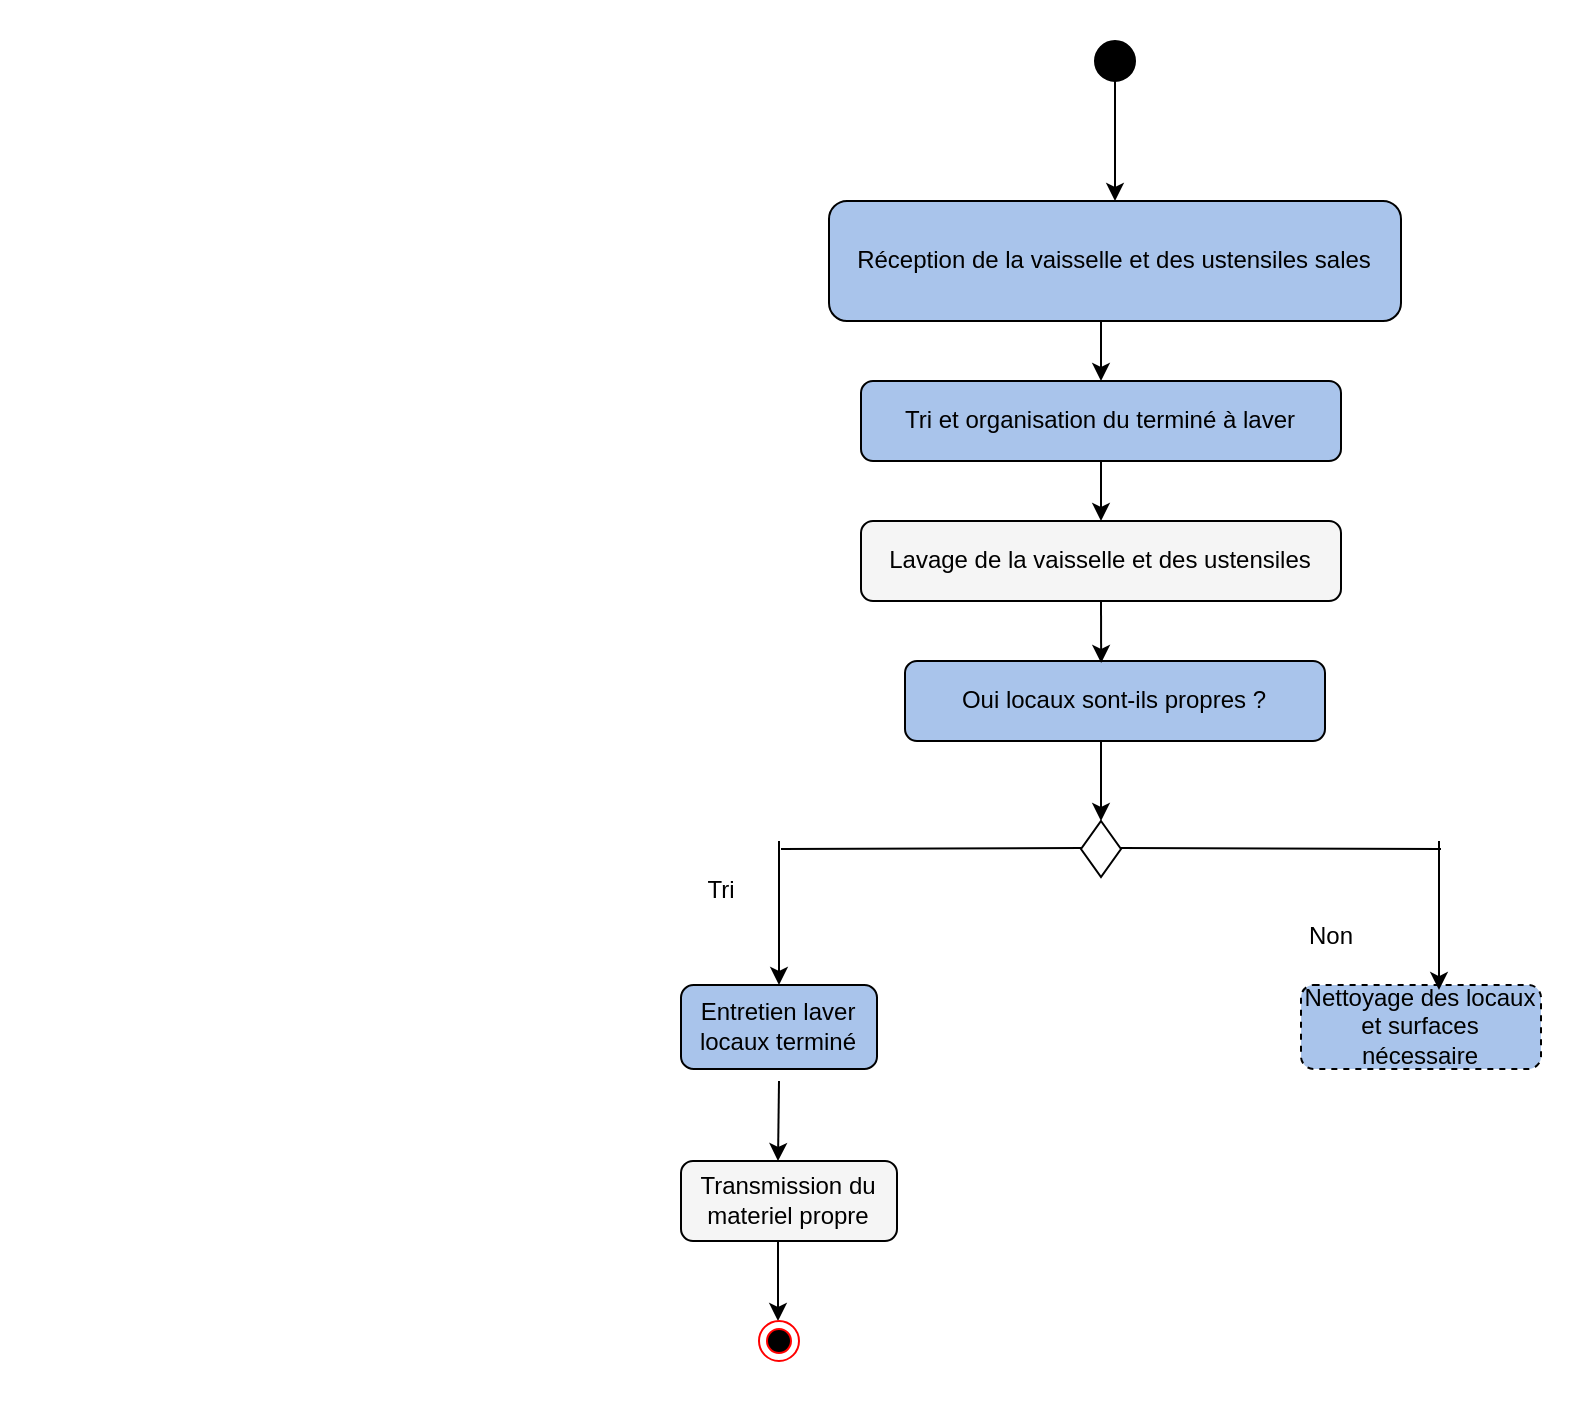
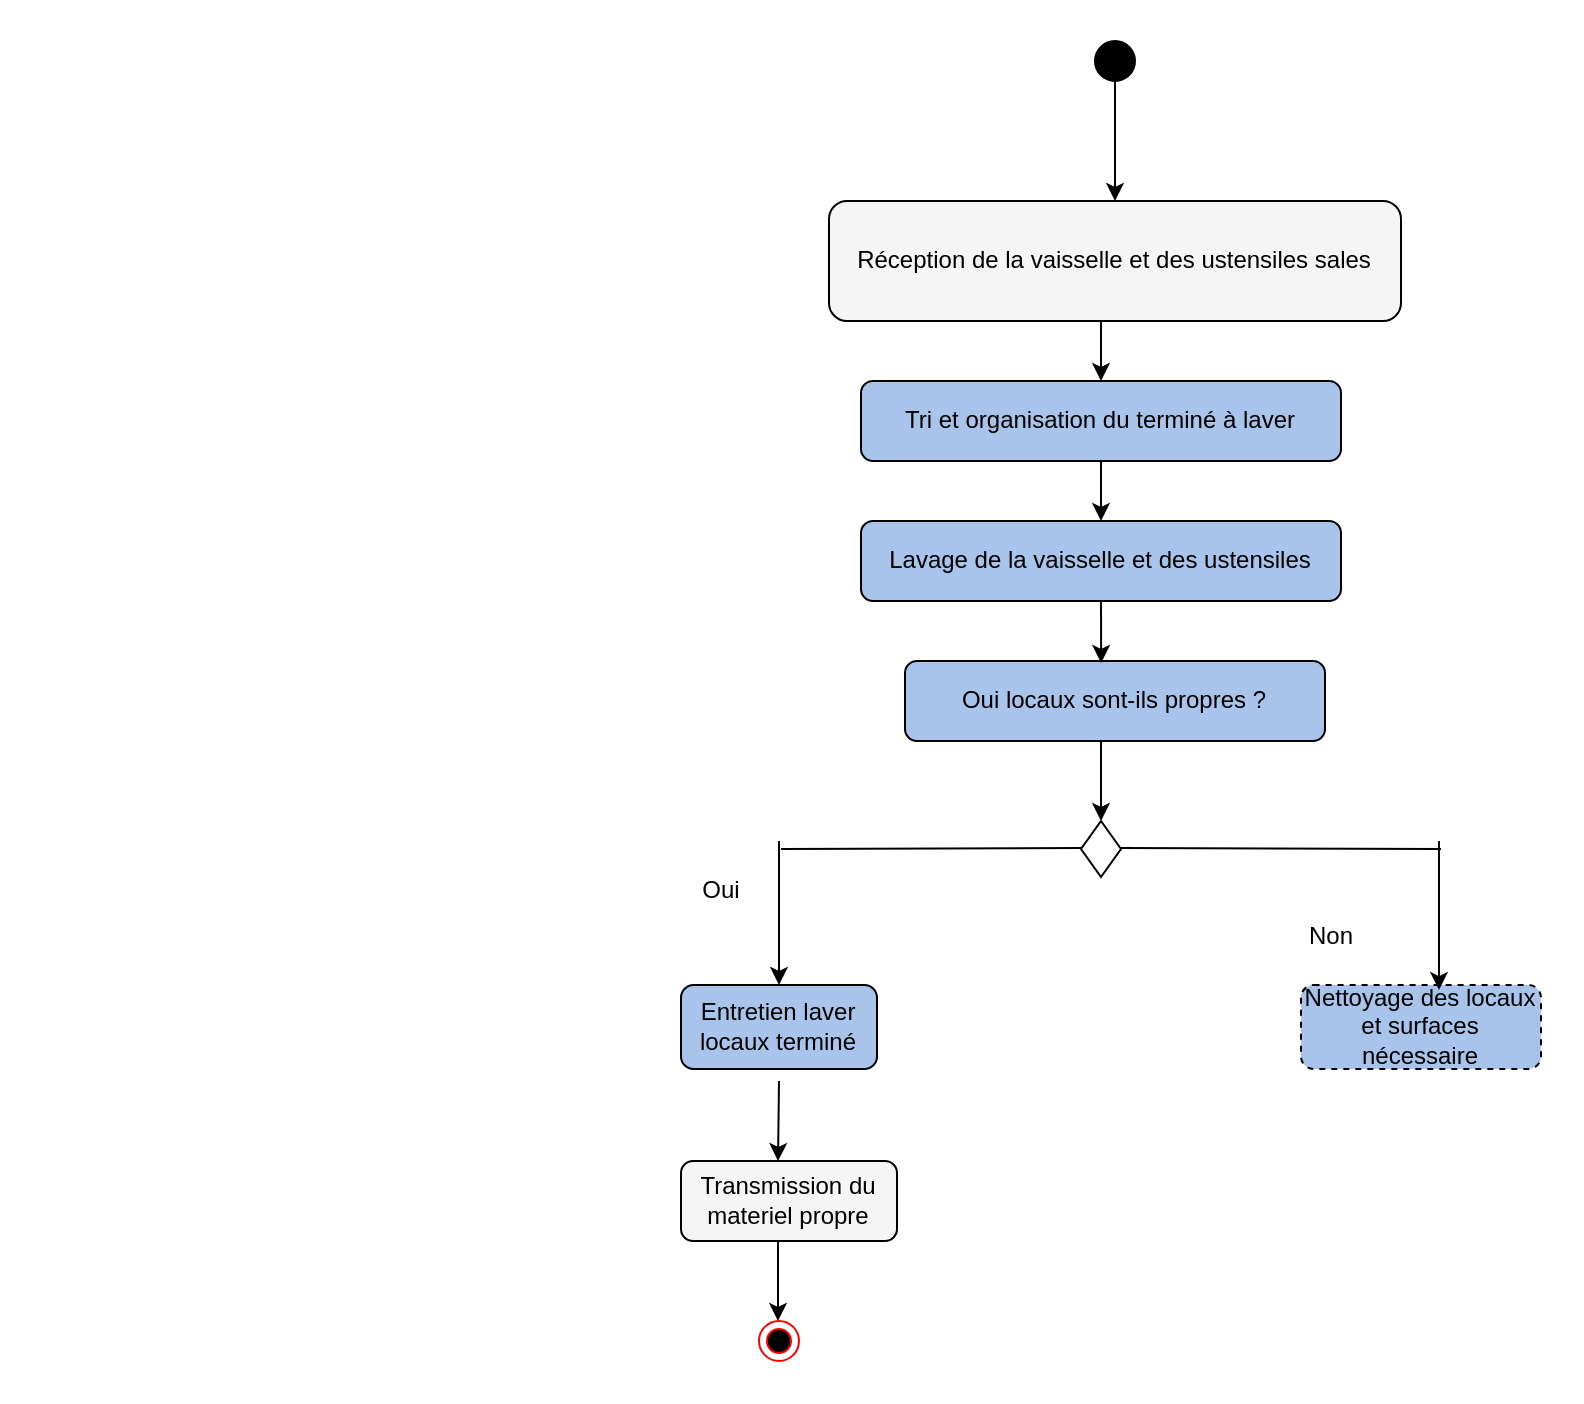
(1115, 261) -> (1115, 261)
(1101, 561) -> (1101, 561)
(722, 891) -> (722, 891)
